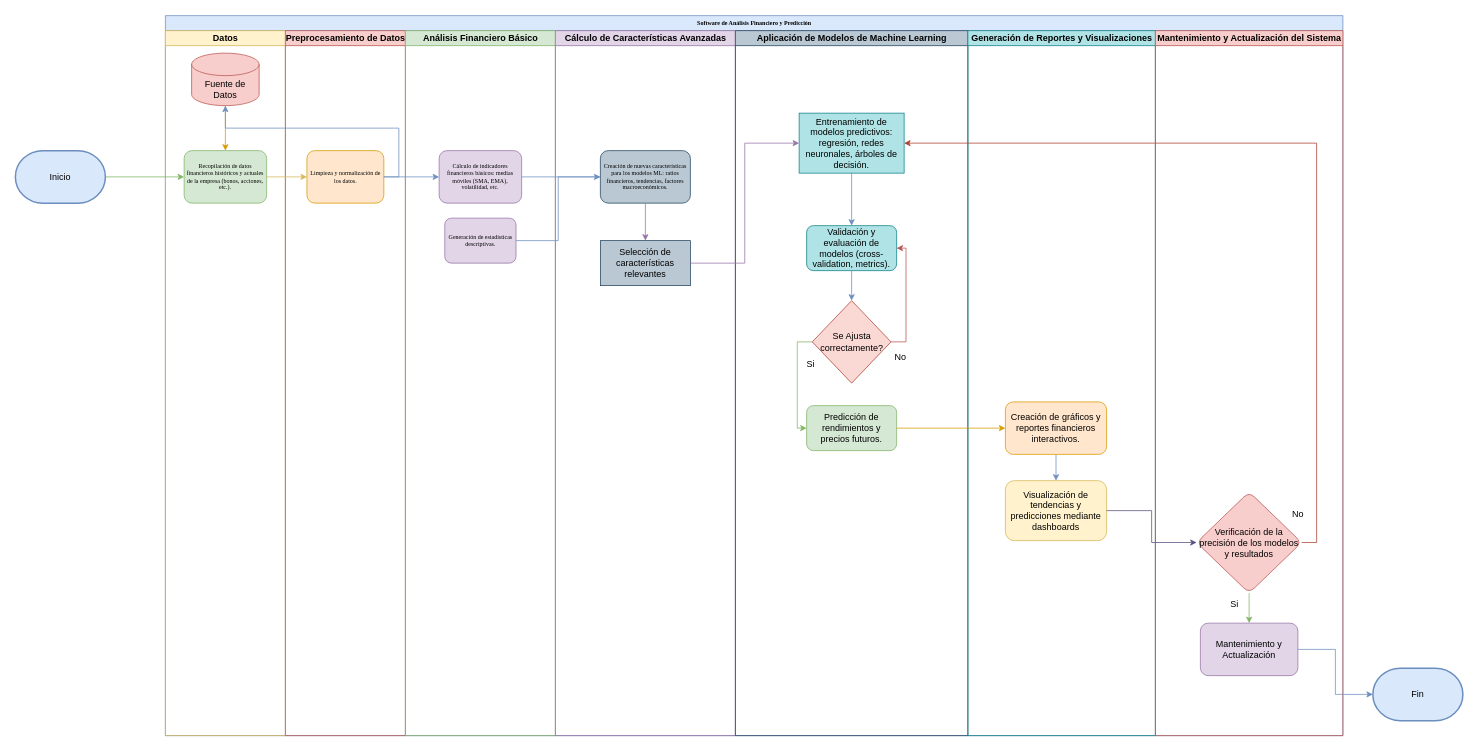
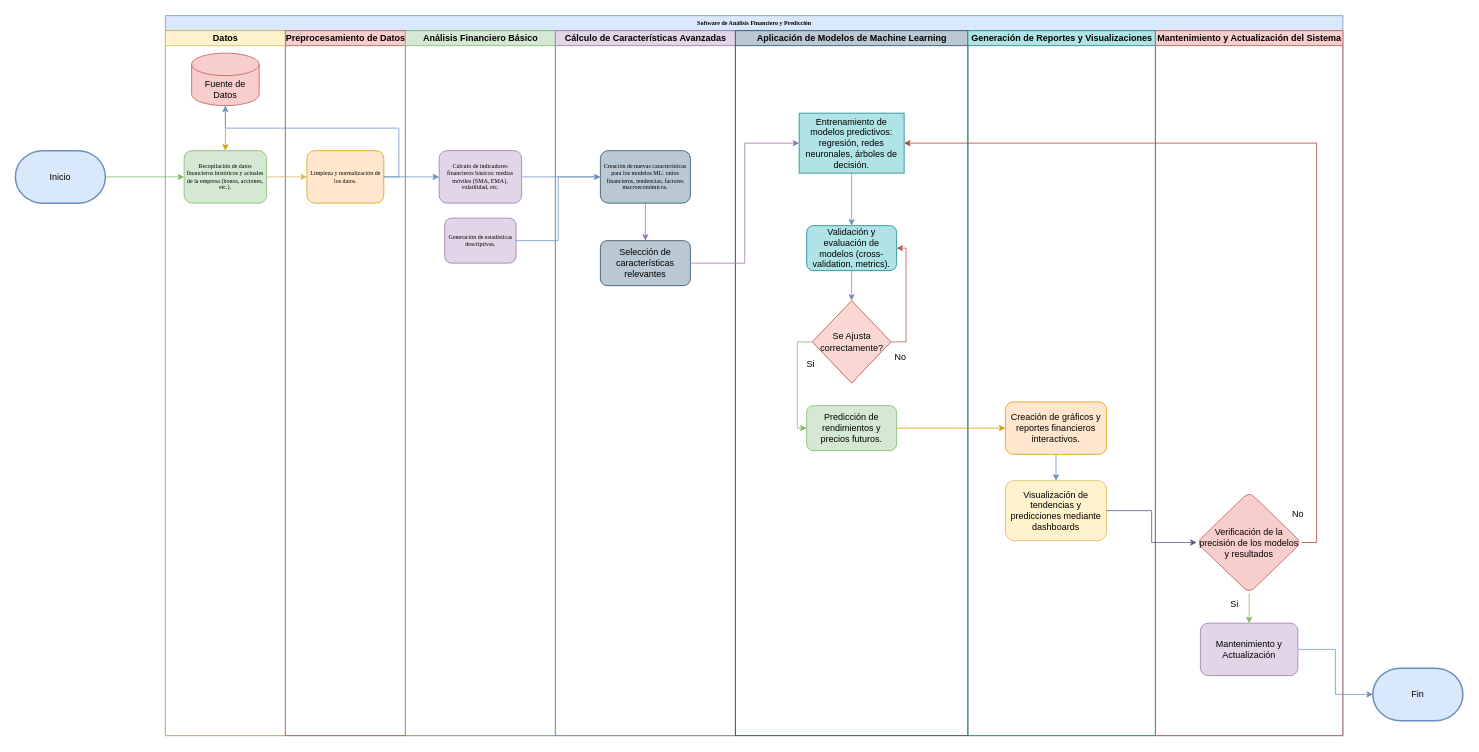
(645, 263) -> (645, 263)
